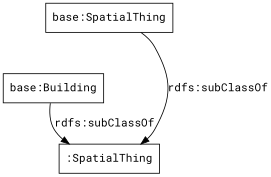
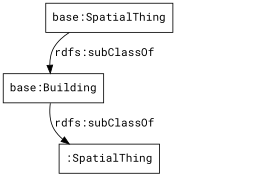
(168, 84) -> (55, 46)
